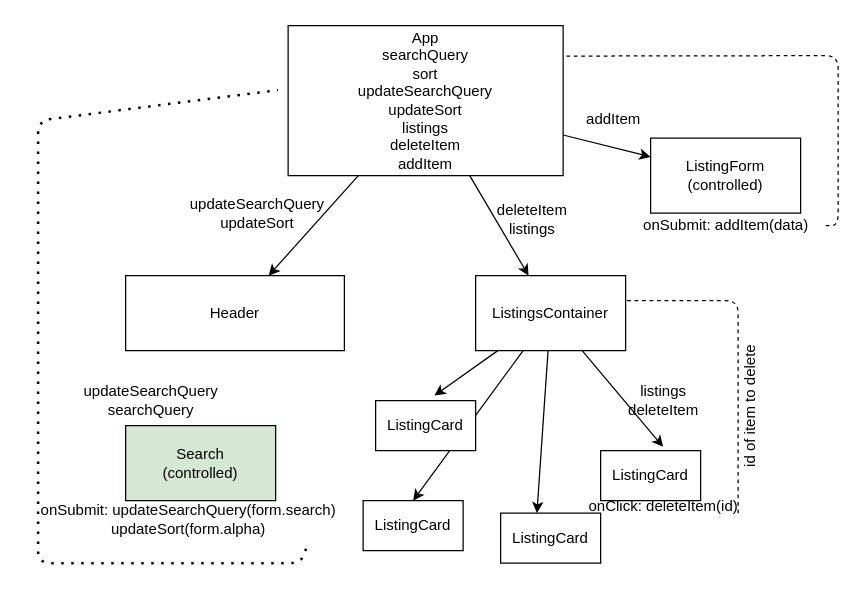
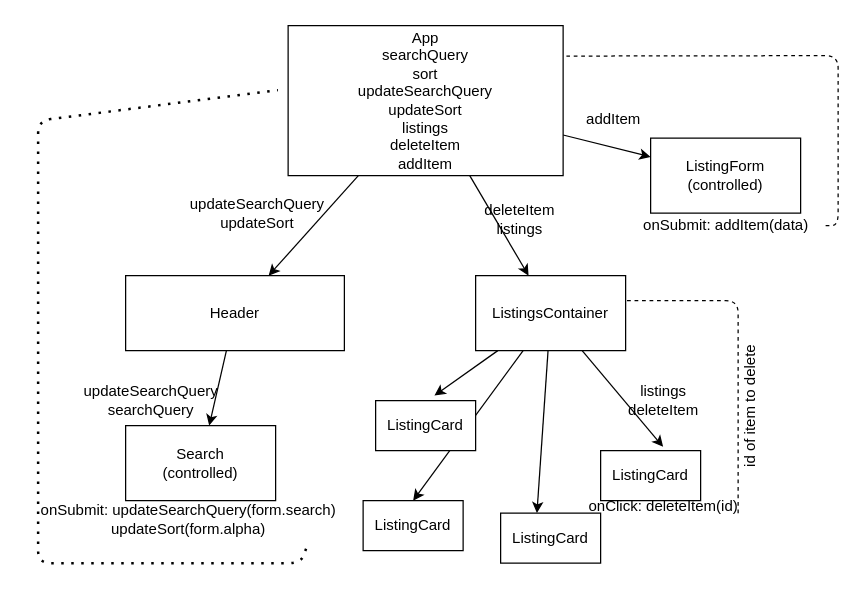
(532, 219) -> (519, 219)
none -> (219, 384)
(201, 463) -> (201, 463)
